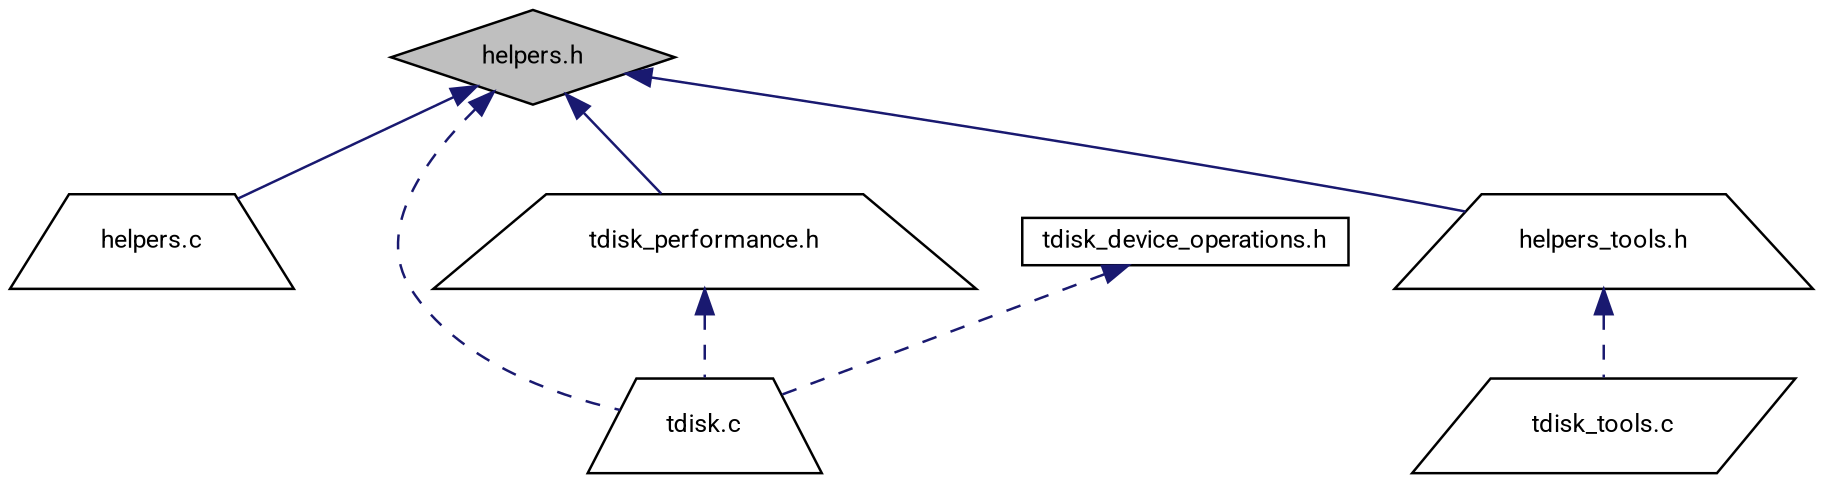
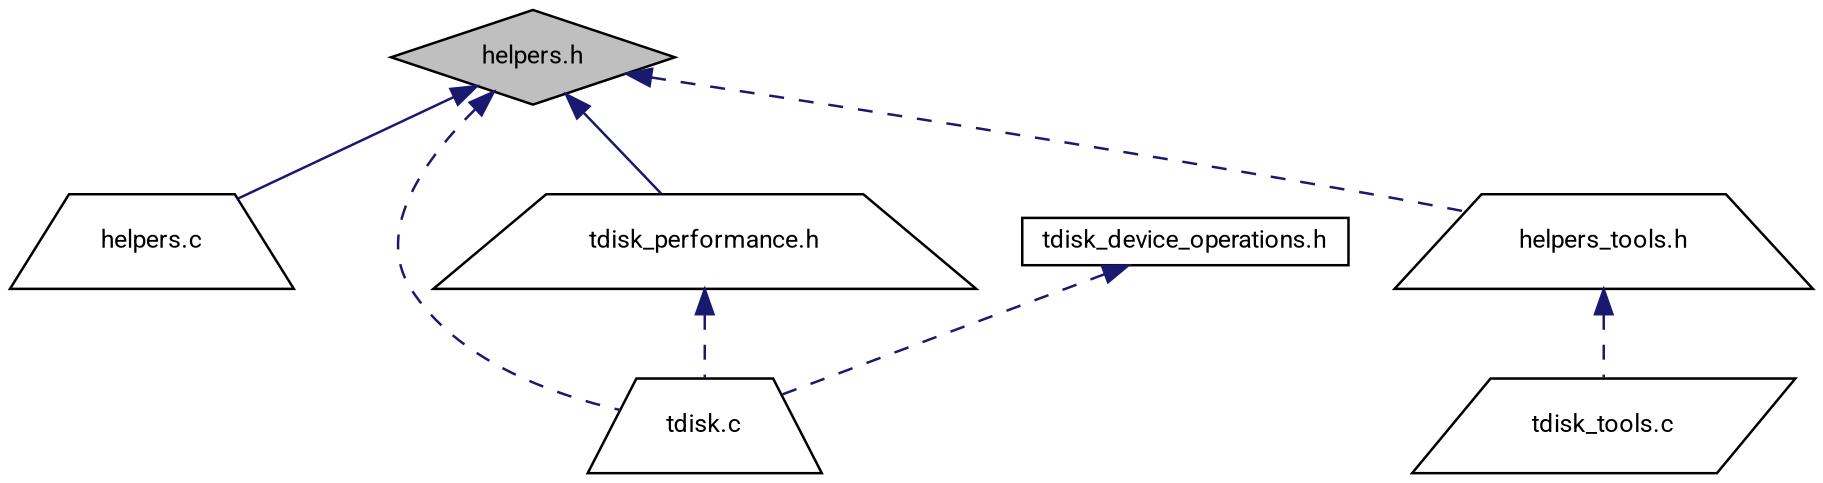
(1059, 141) -> (1059, 141)
